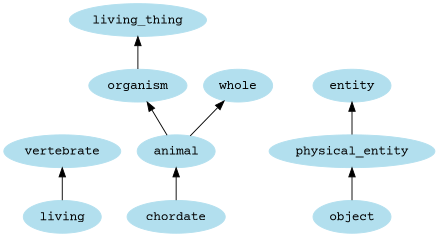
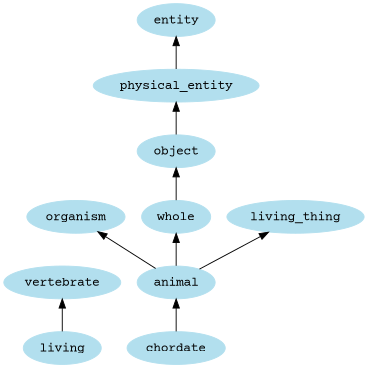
(138, 57) -> (230, 253)
none -> (176, 189)
